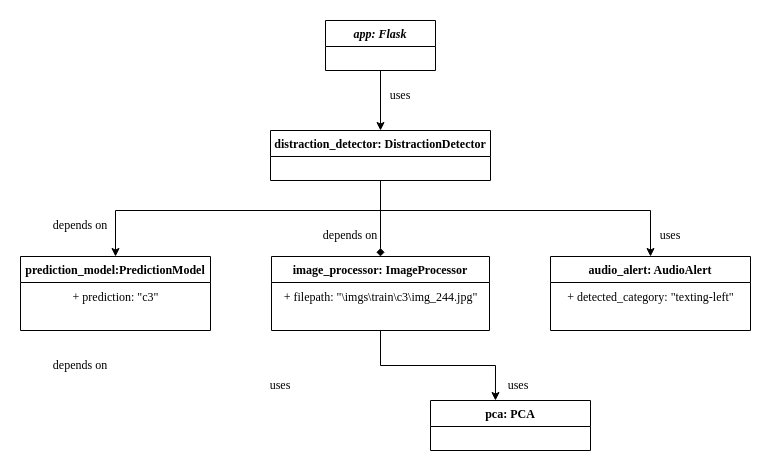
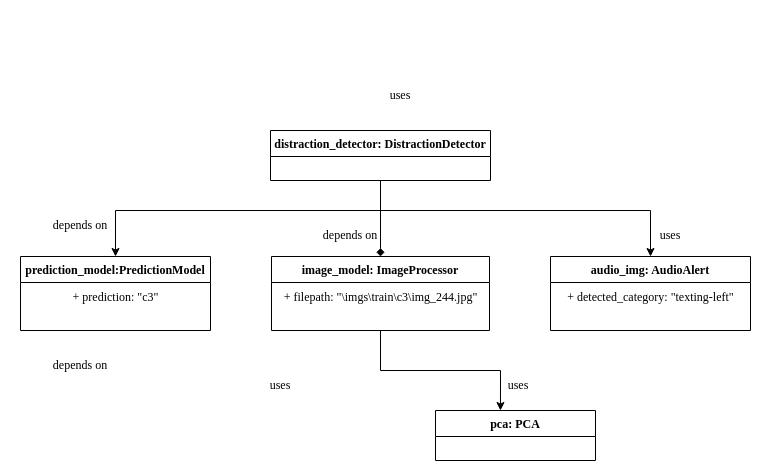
(381, 46) -> none
(381, 98) -> none
(380, 270) -> (380, 270)
(650, 270) -> (650, 270)
(511, 426) -> (516, 436)
